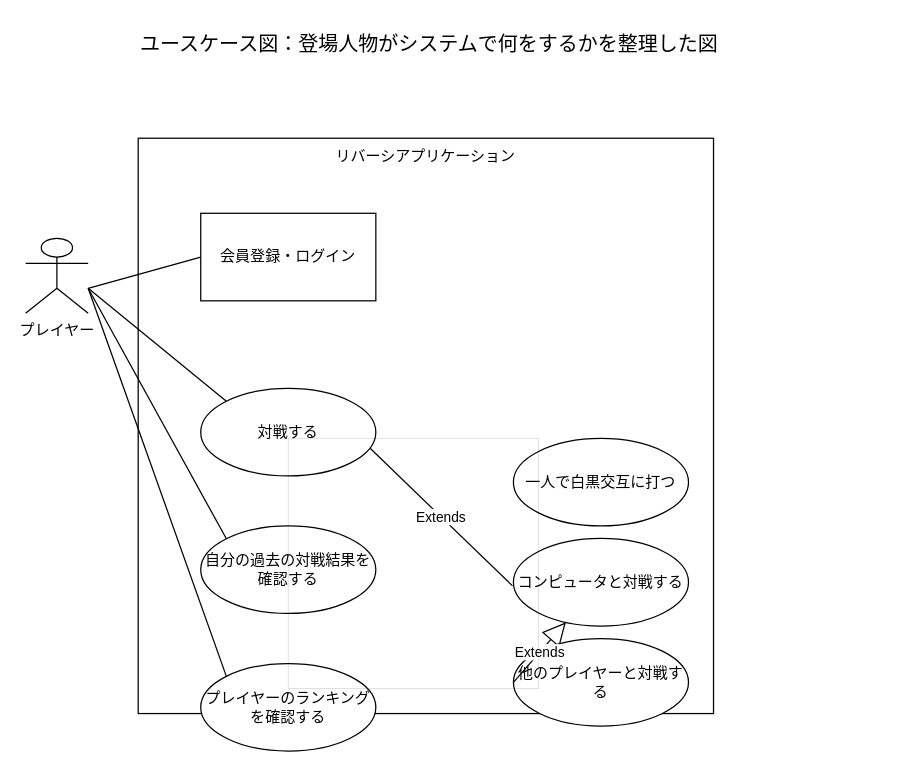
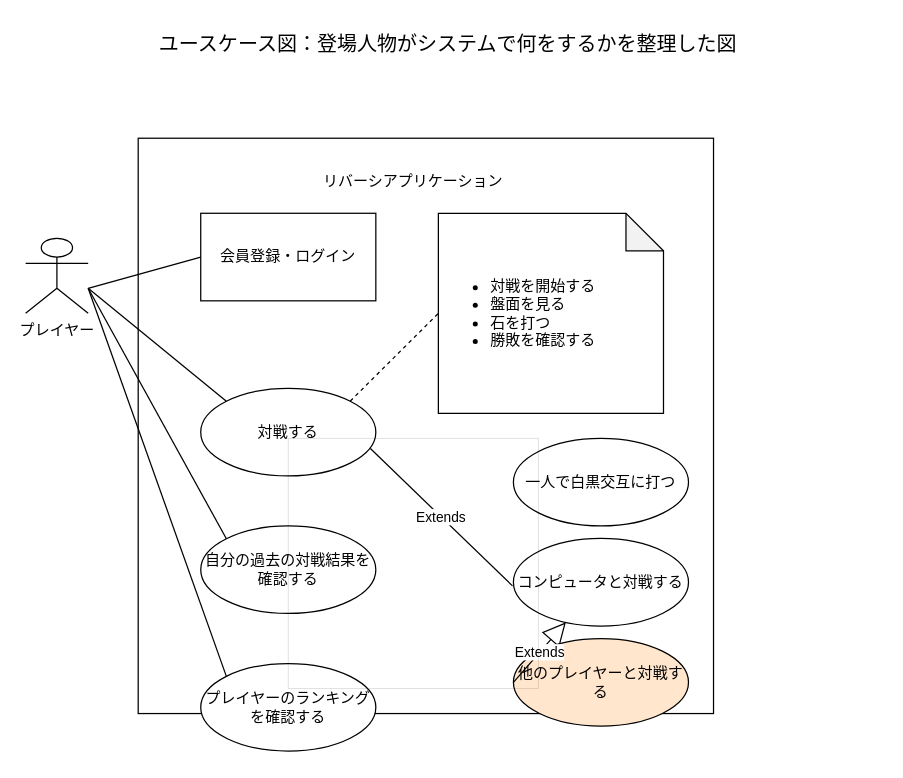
(507, 44) -> (526, 44)
(426, 157) -> (413, 182)
none -> (551, 313)
none -> (393, 358)
(601, 682) -> (601, 682)
